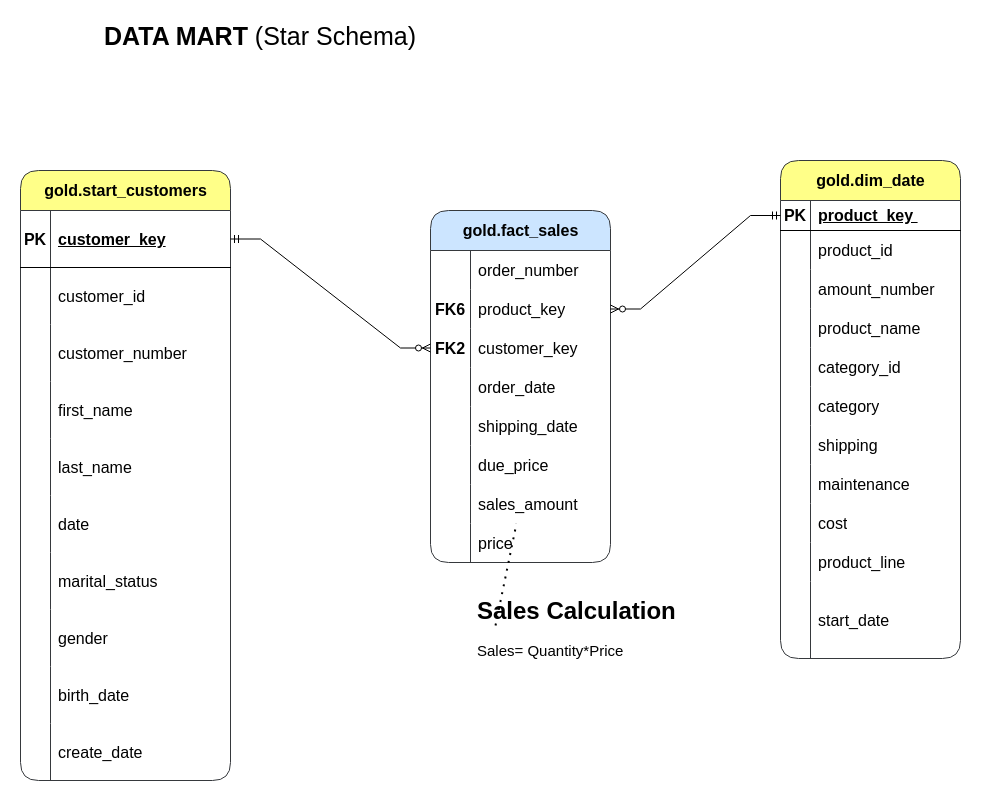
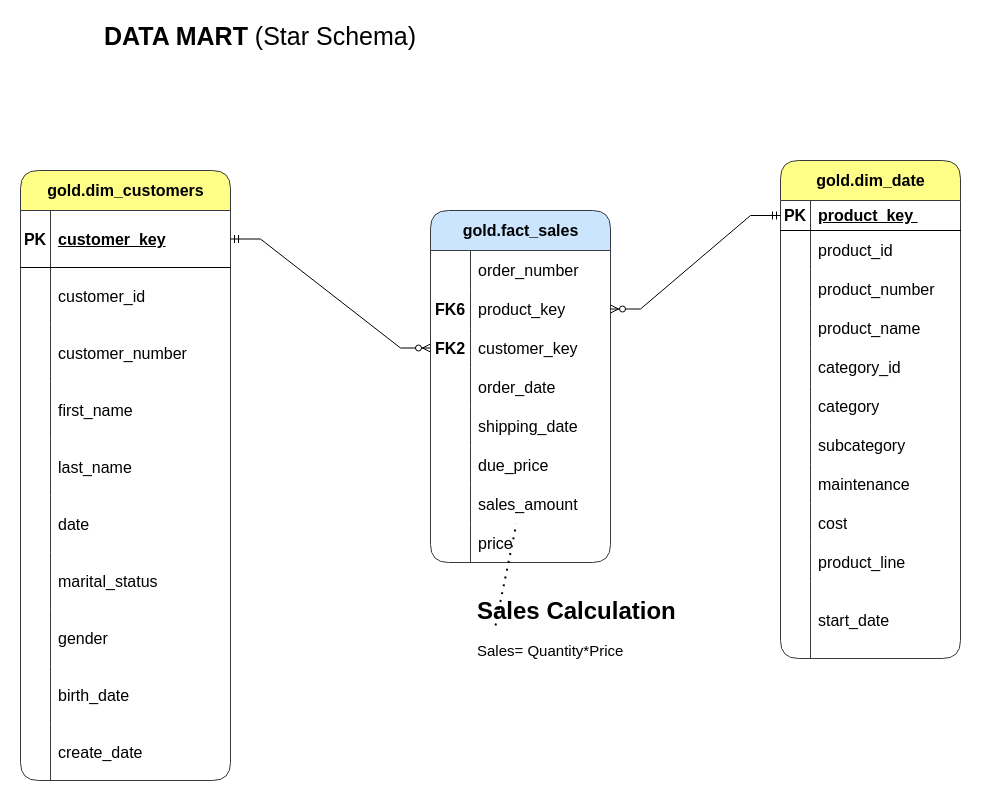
(126, 191) -> (126, 191)
(877, 290) -> (881, 290)
(850, 446) -> (868, 446)
